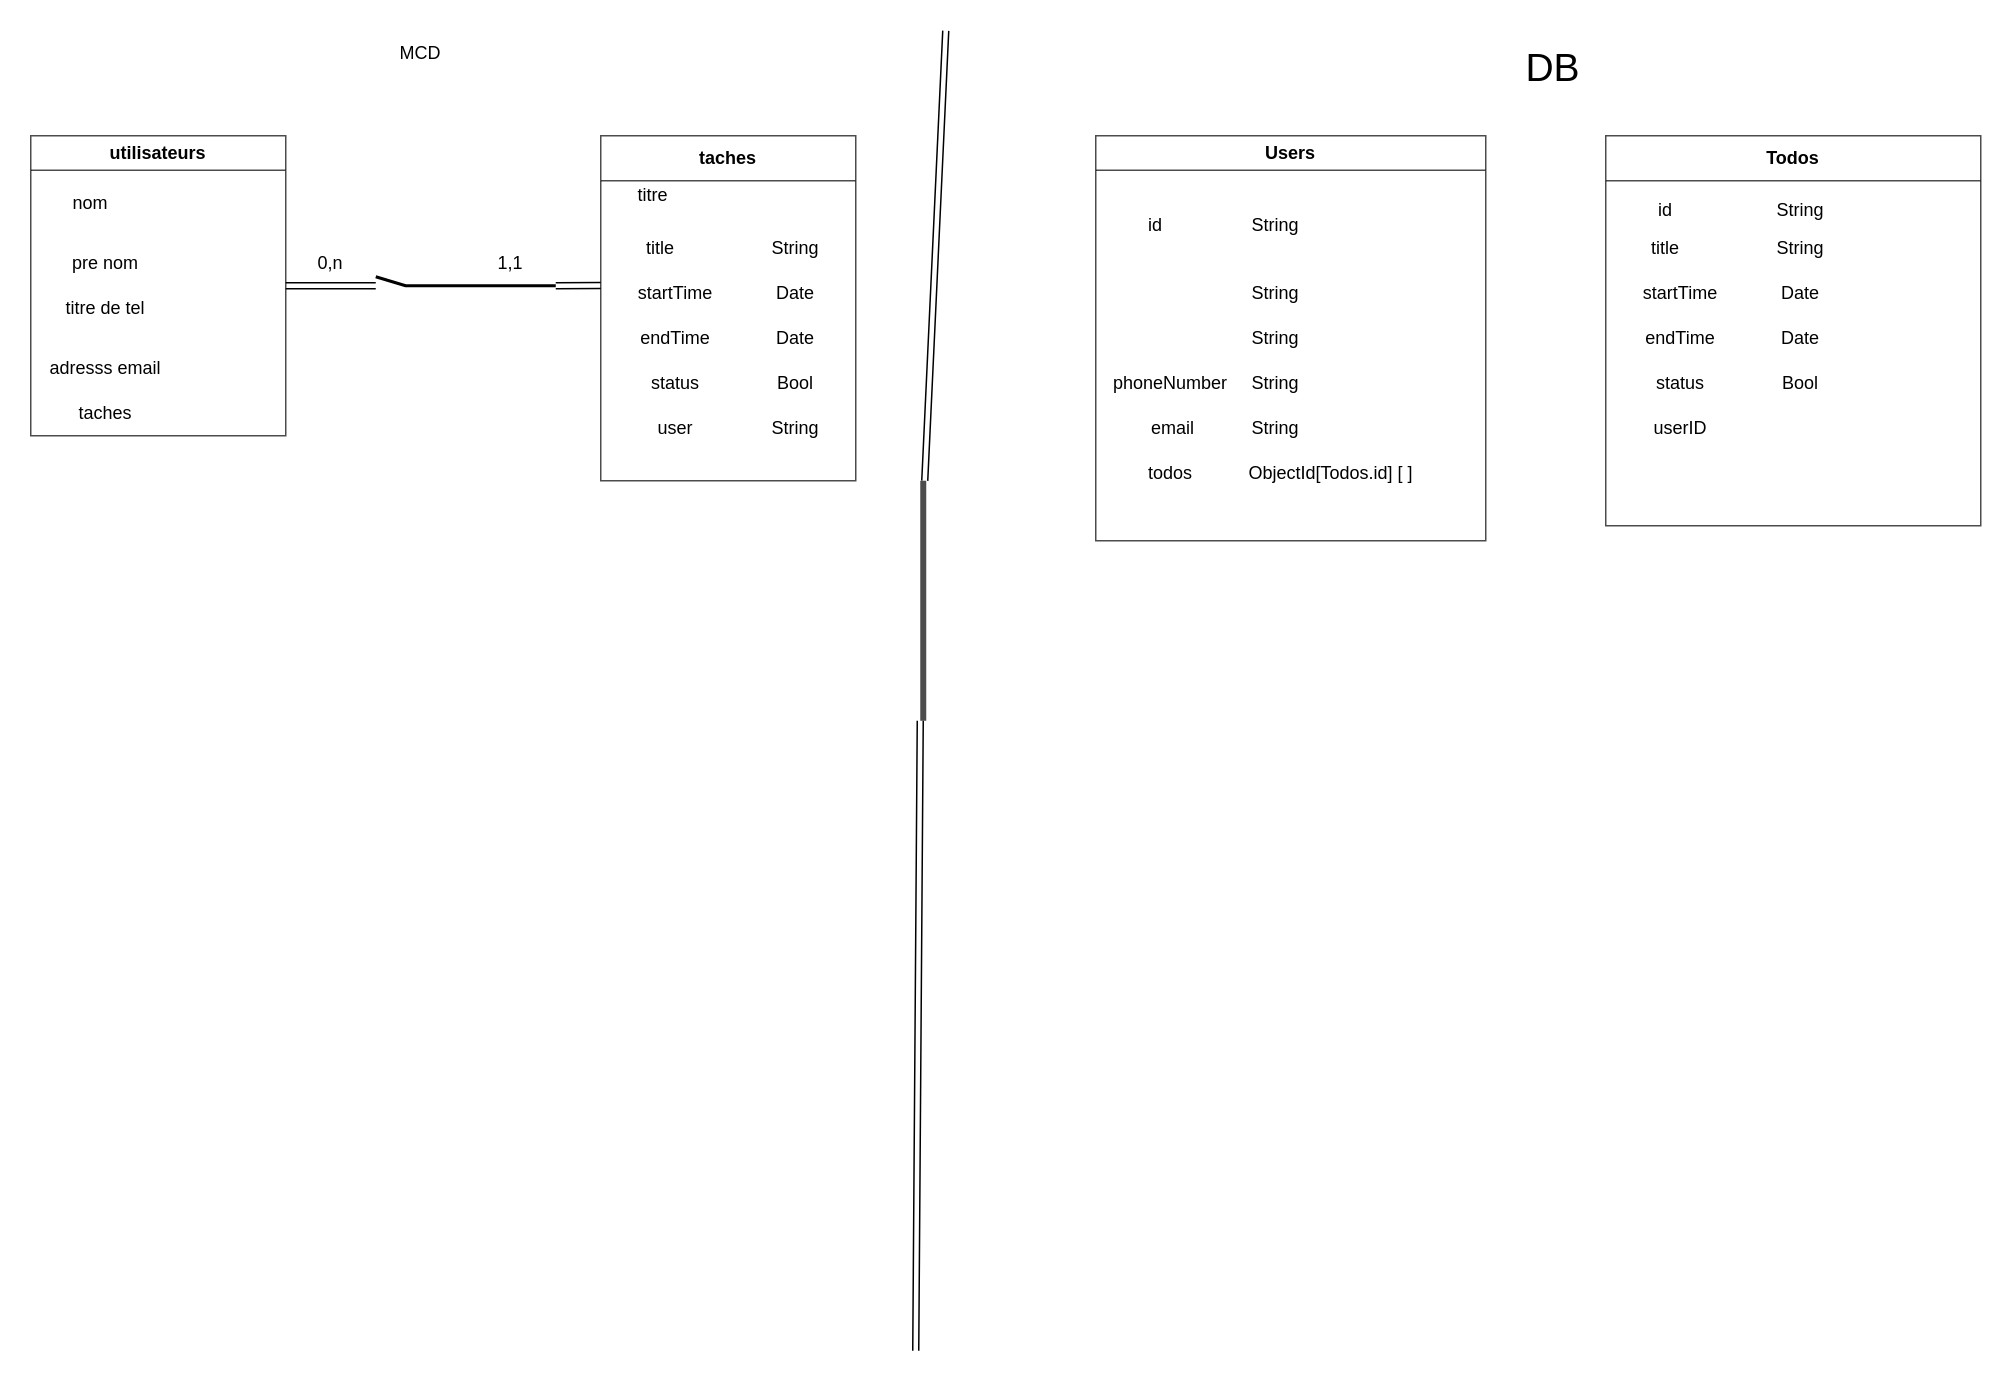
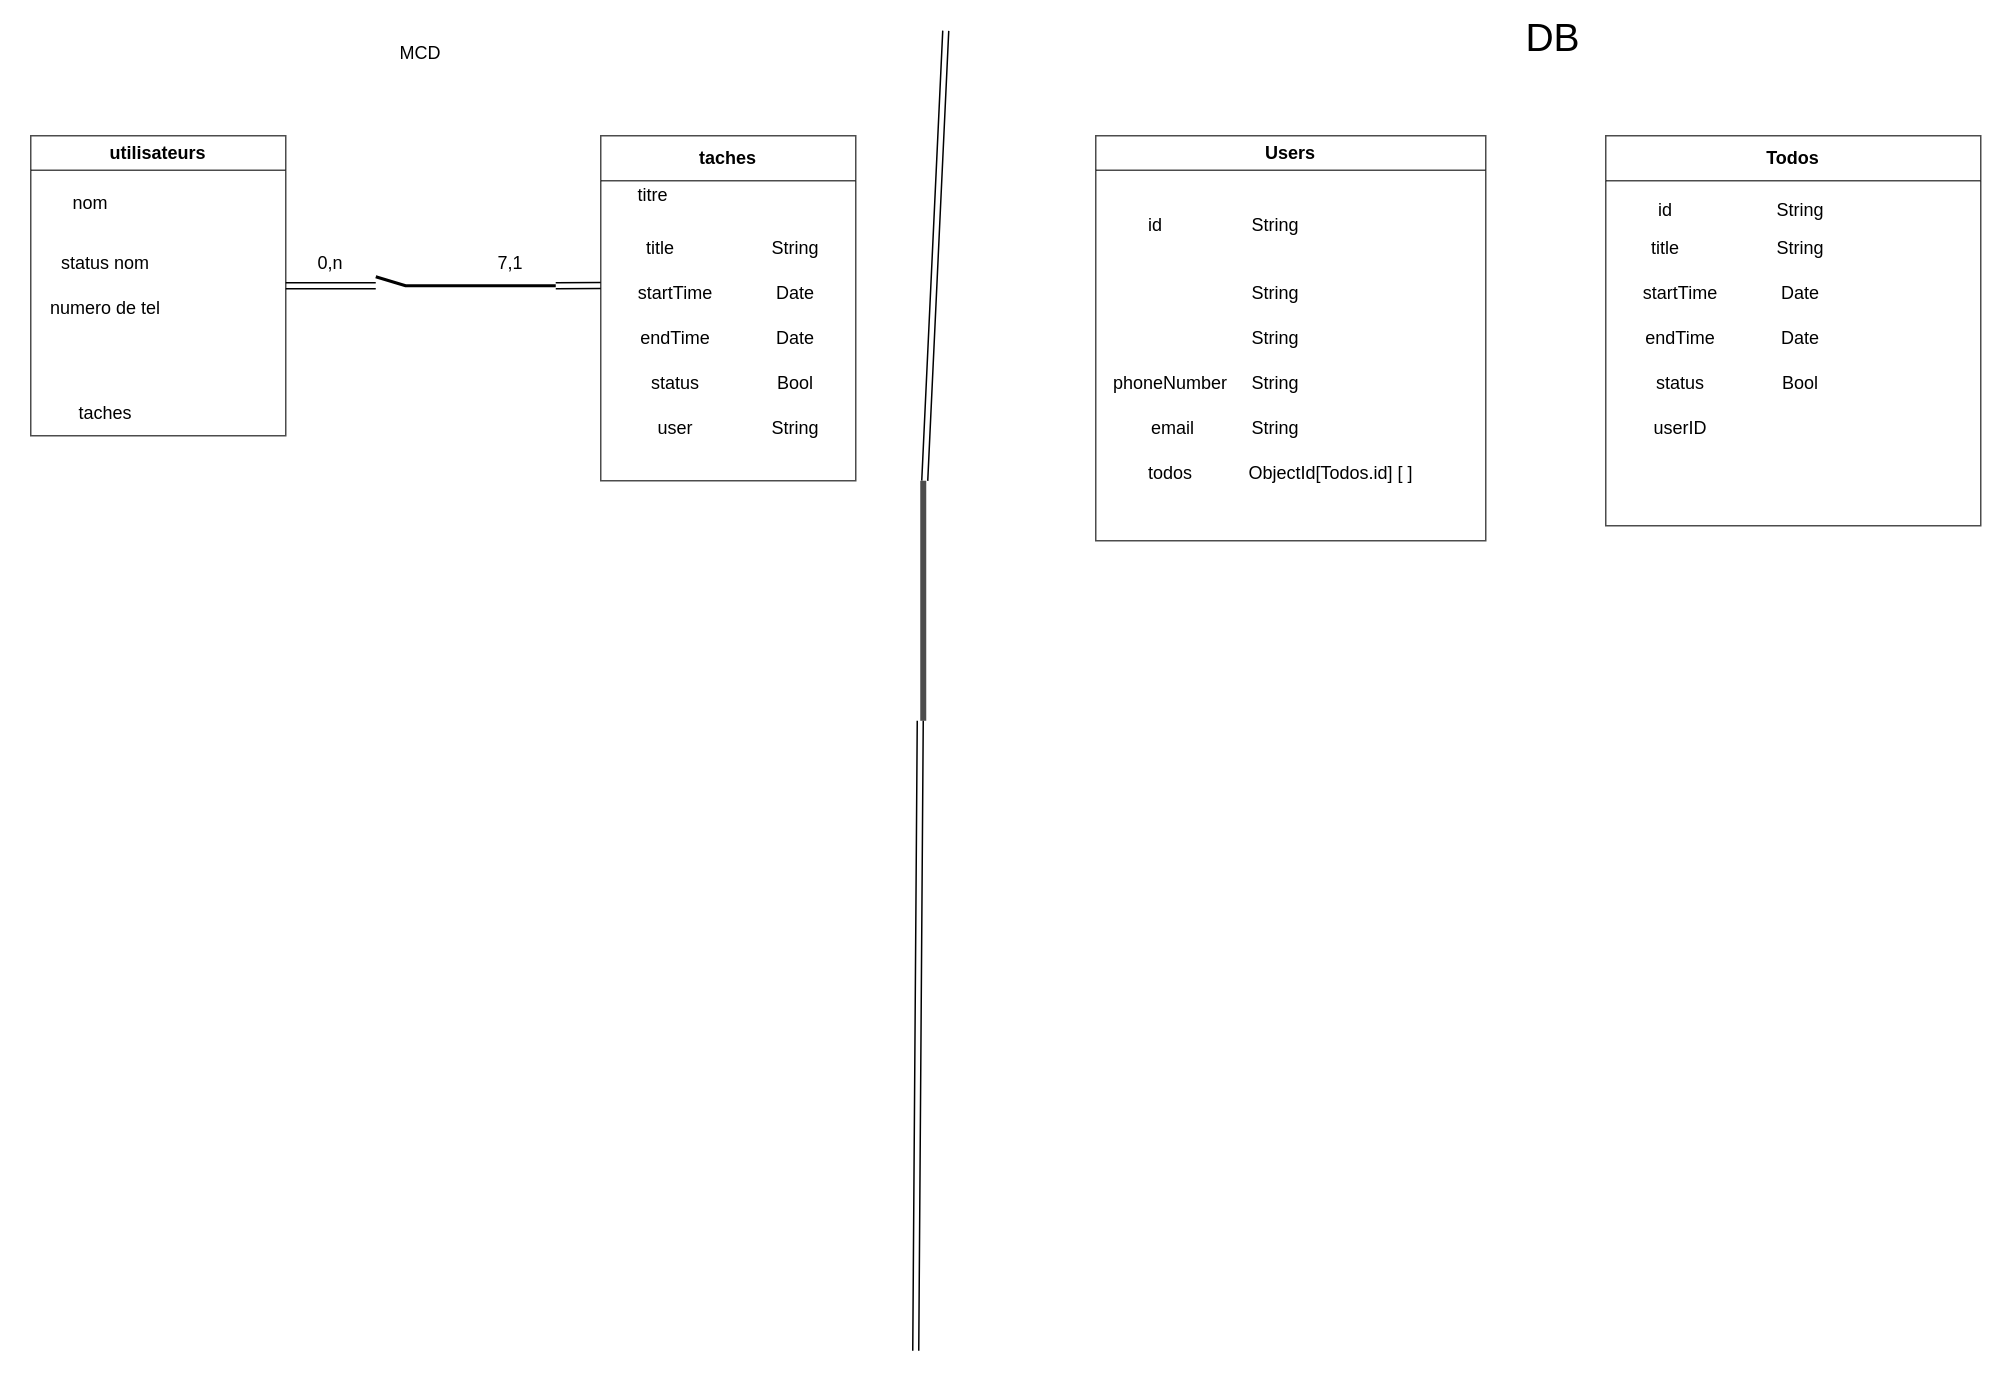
(1553, 68) -> (1553, 38)
(106, 263) -> (106, 263)
(511, 263) -> (511, 263)
(106, 308) -> (106, 308)
(106, 368) -> none
